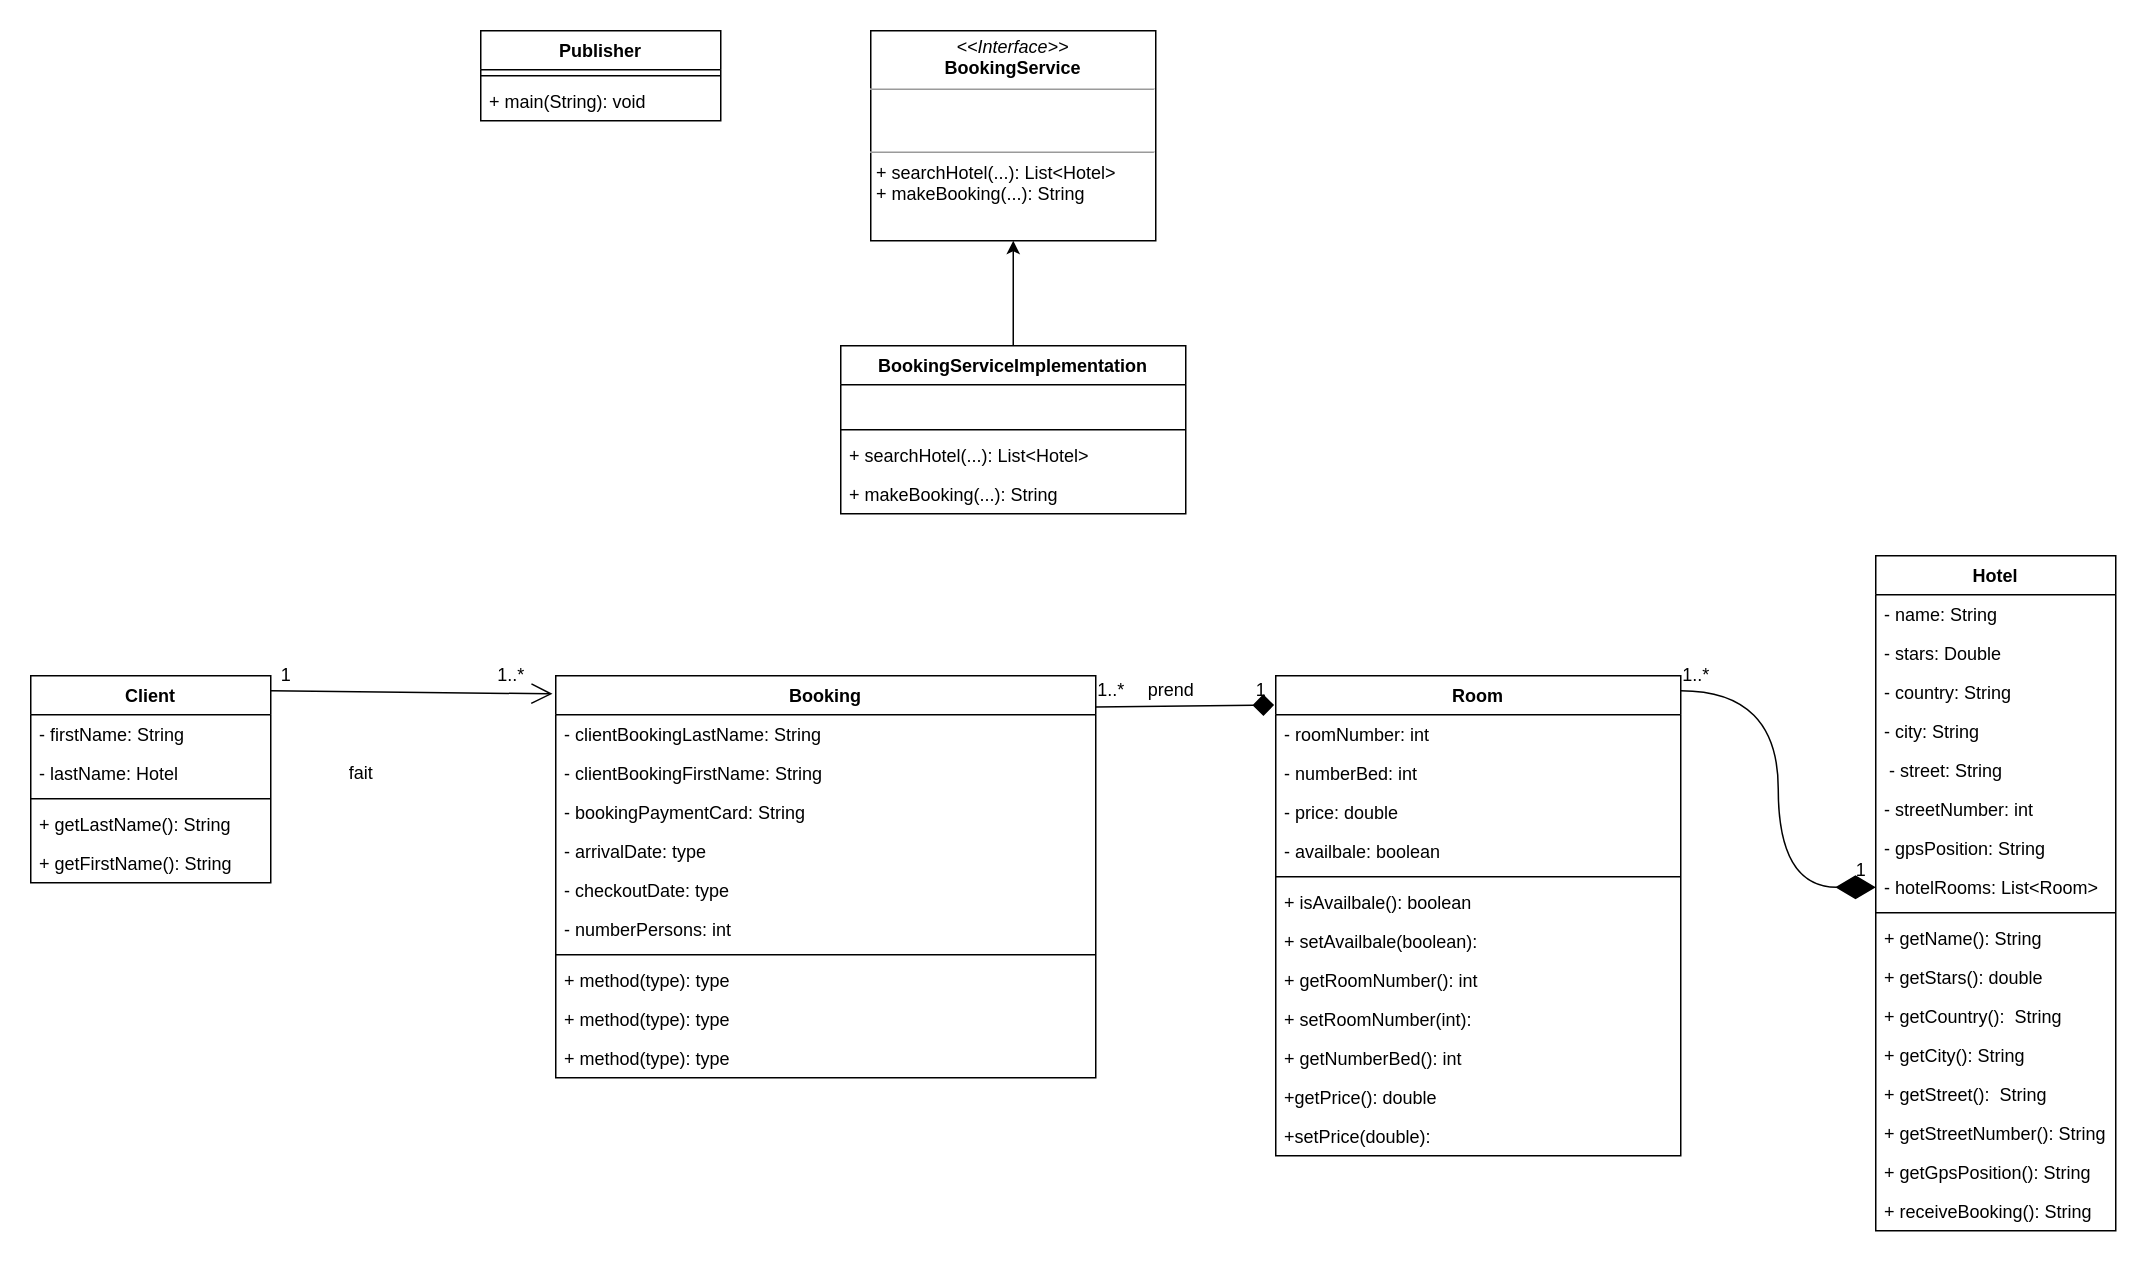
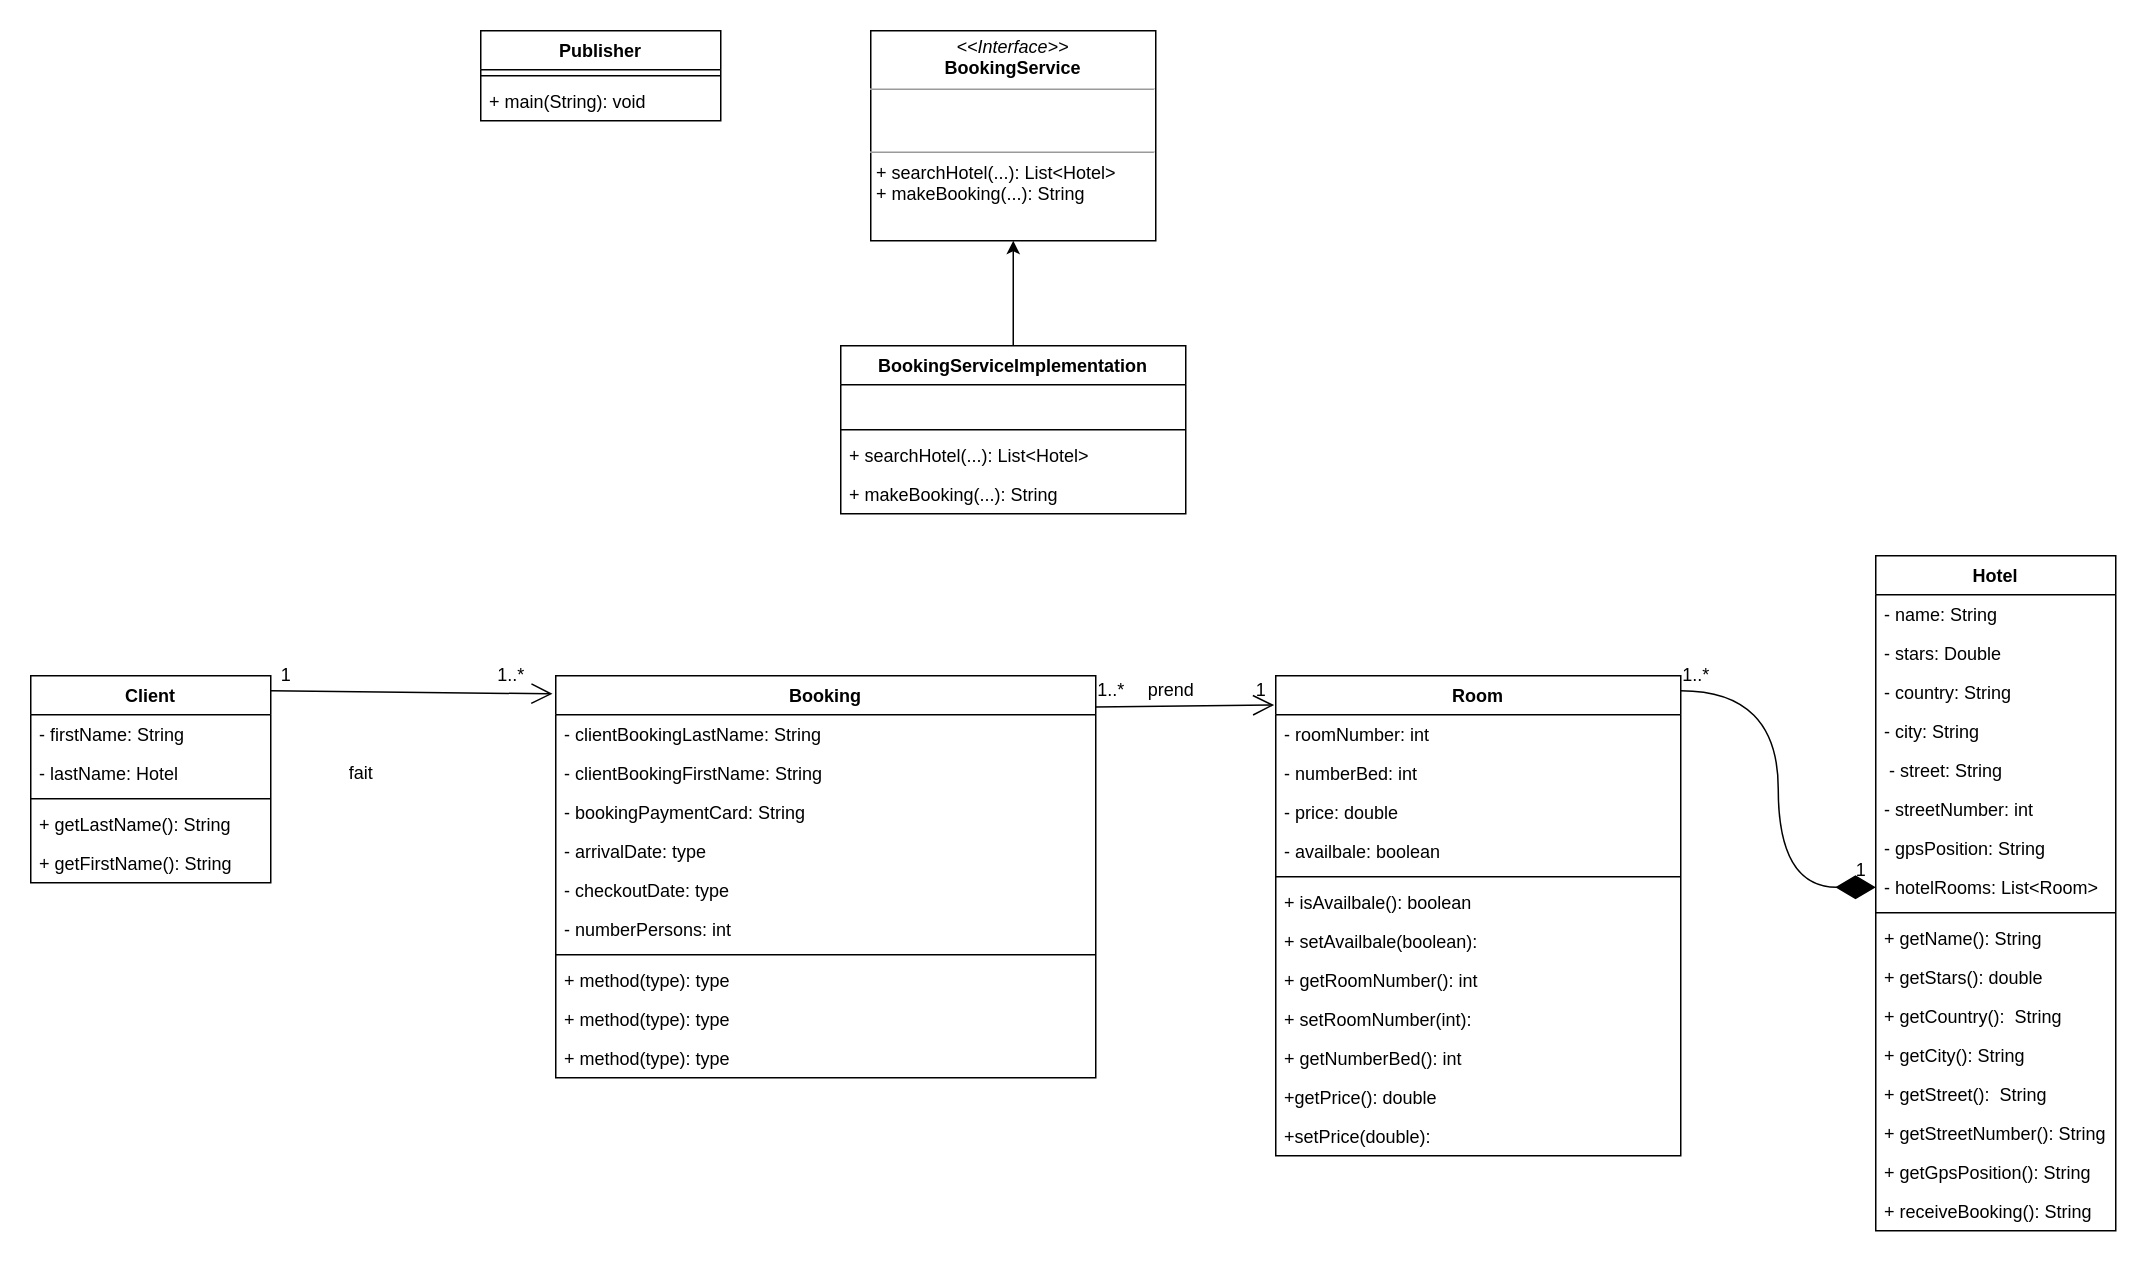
(1253, 705) -> (1261, 705)
